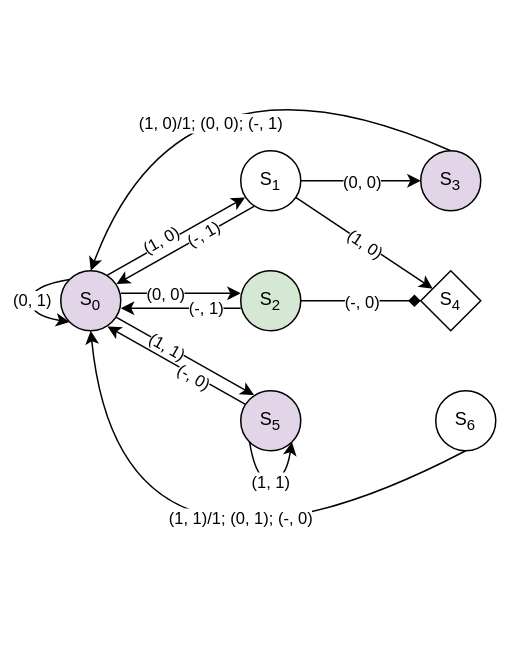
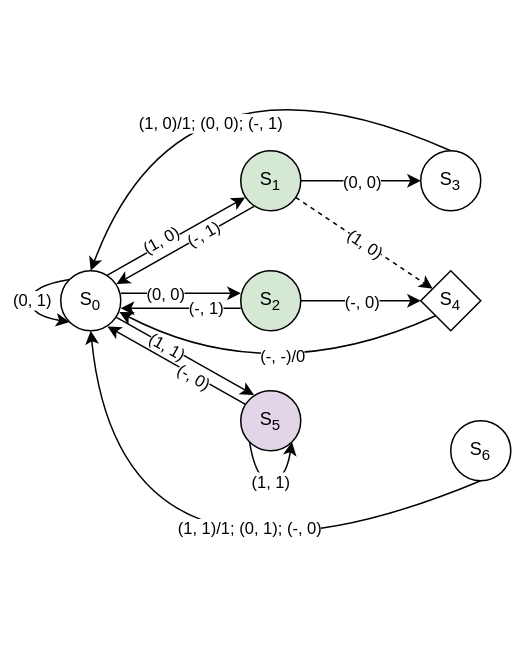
(271, 181) -> (271, 181)
(451, 181) -> (451, 181)
(322, 215) -> (322, 215)
(91, 301) -> (91, 301)
(408, 301) -> (409, 301)
none -> (363, 342)
(466, 421) -> (481, 451)
